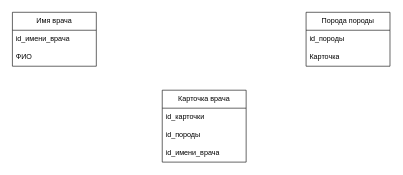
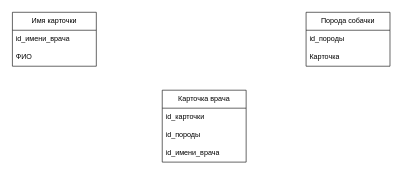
(54, 21) -> (54, 21)
(348, 21) -> (348, 21)
